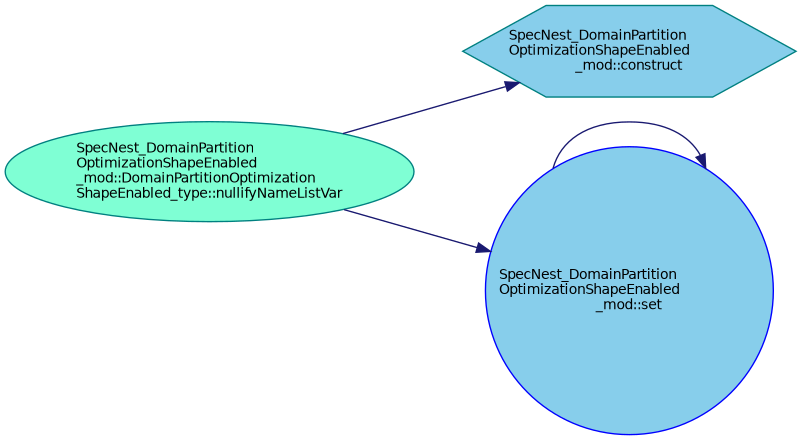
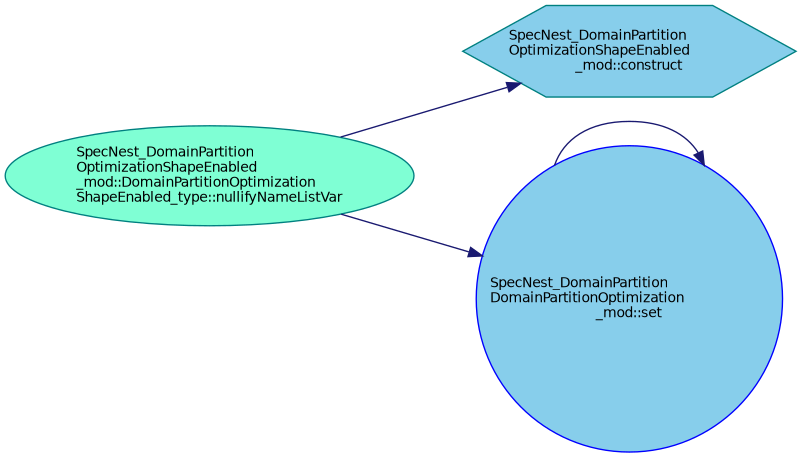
(629, 291) -> (629, 299)
